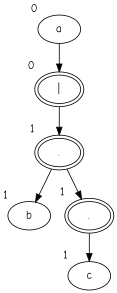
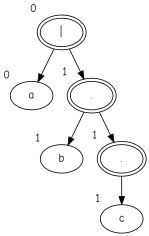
(59, 54) -> (48, 62)
